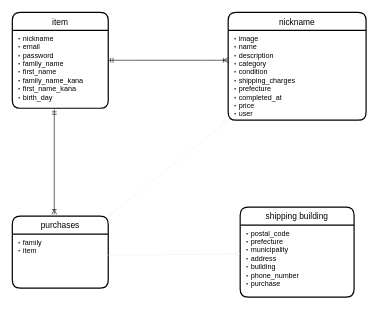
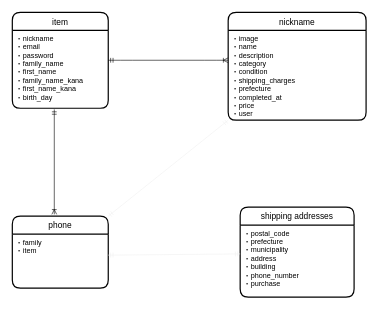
(297, 217) -> (297, 217)
(60, 226) -> (60, 226)
